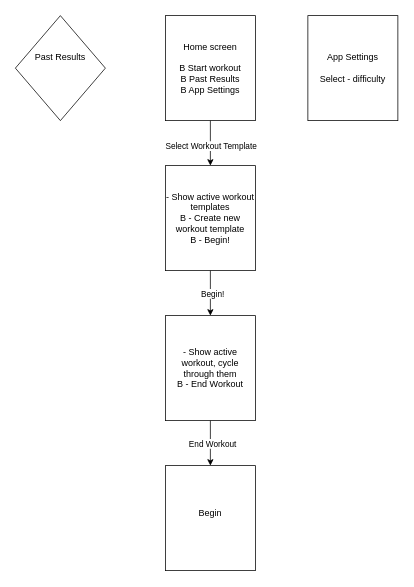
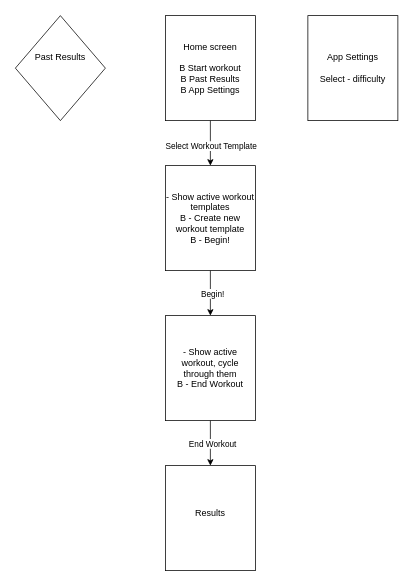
(210, 518) -> (210, 518)
